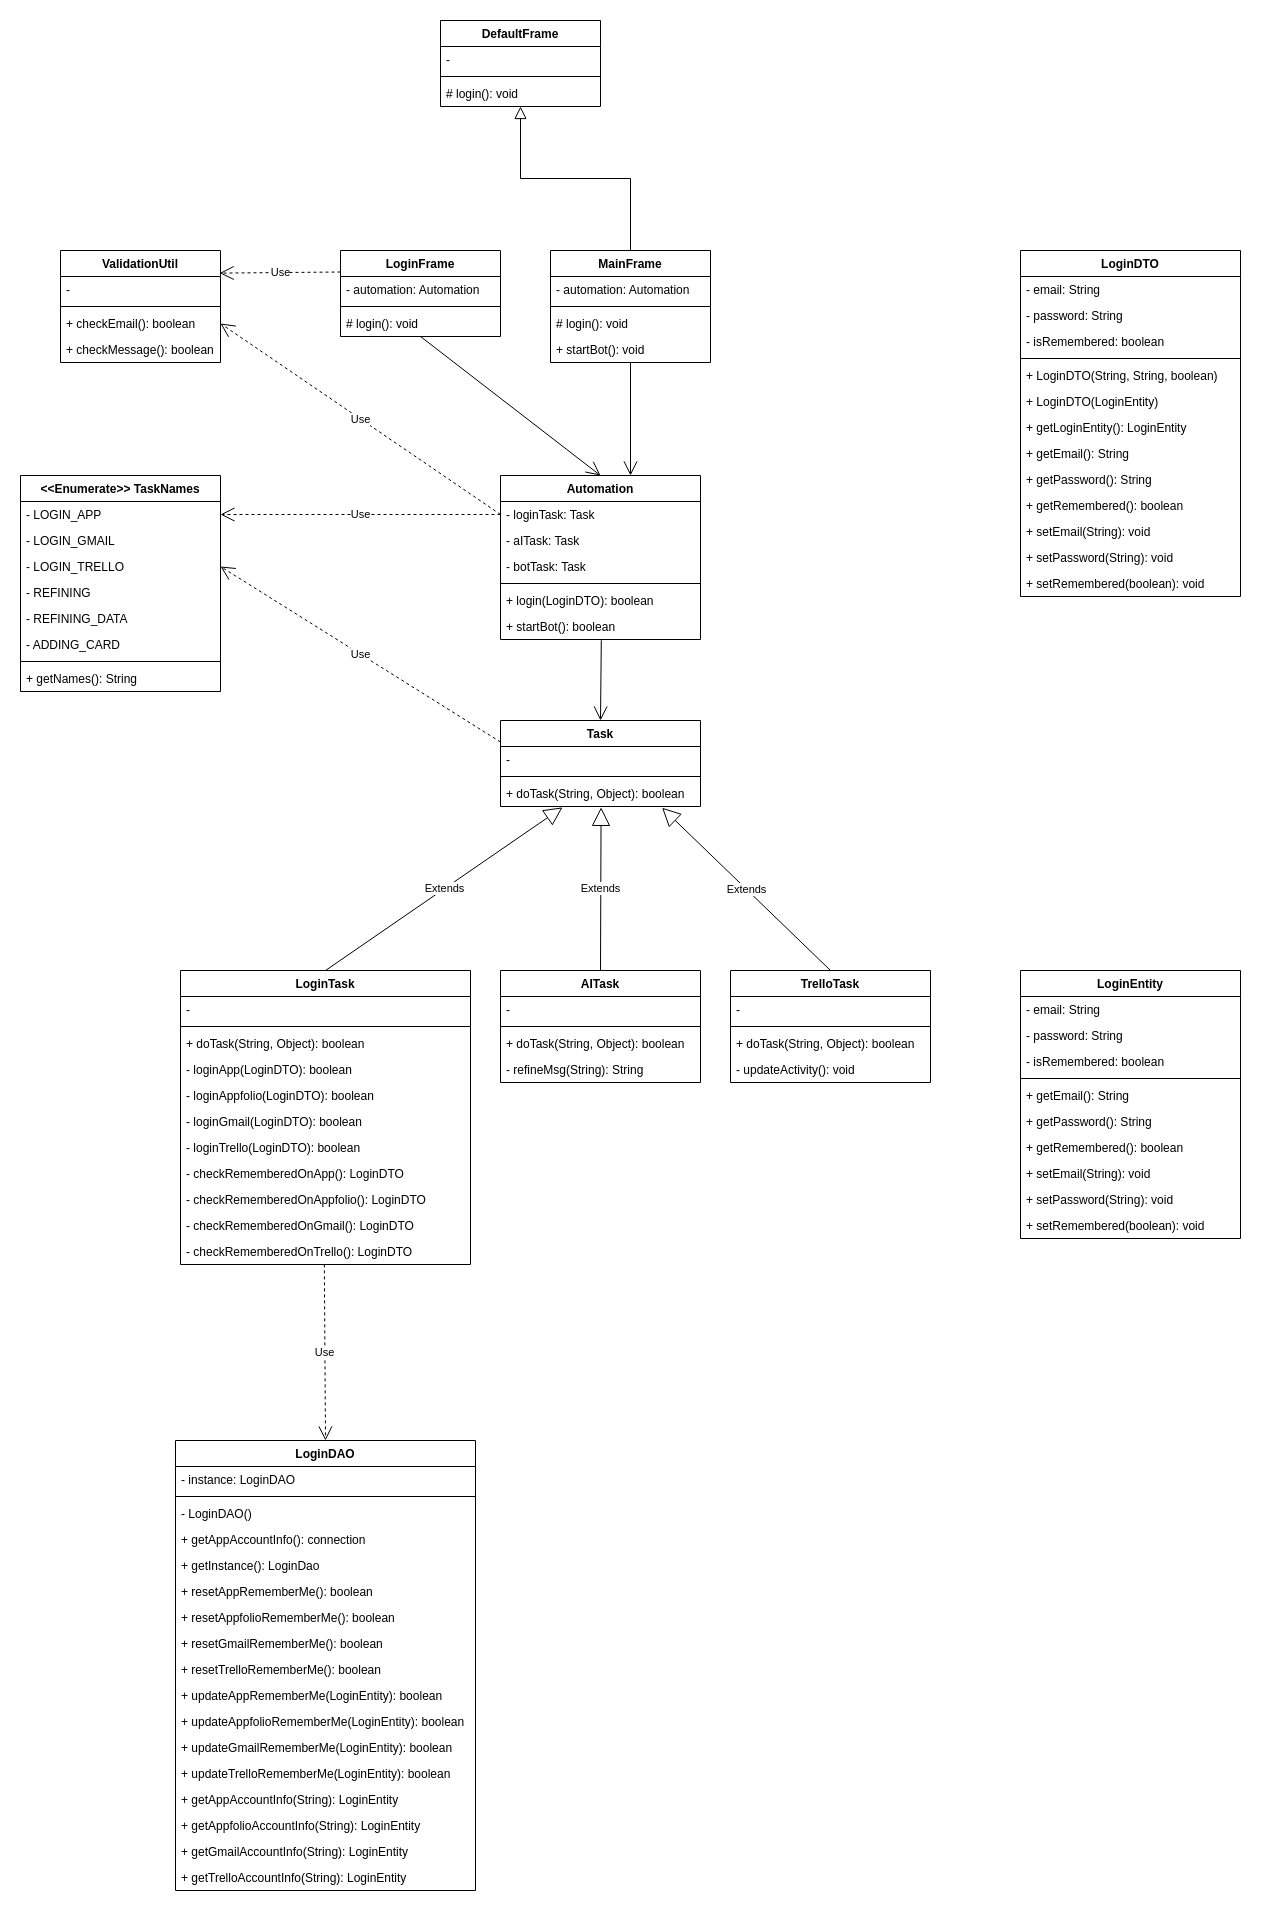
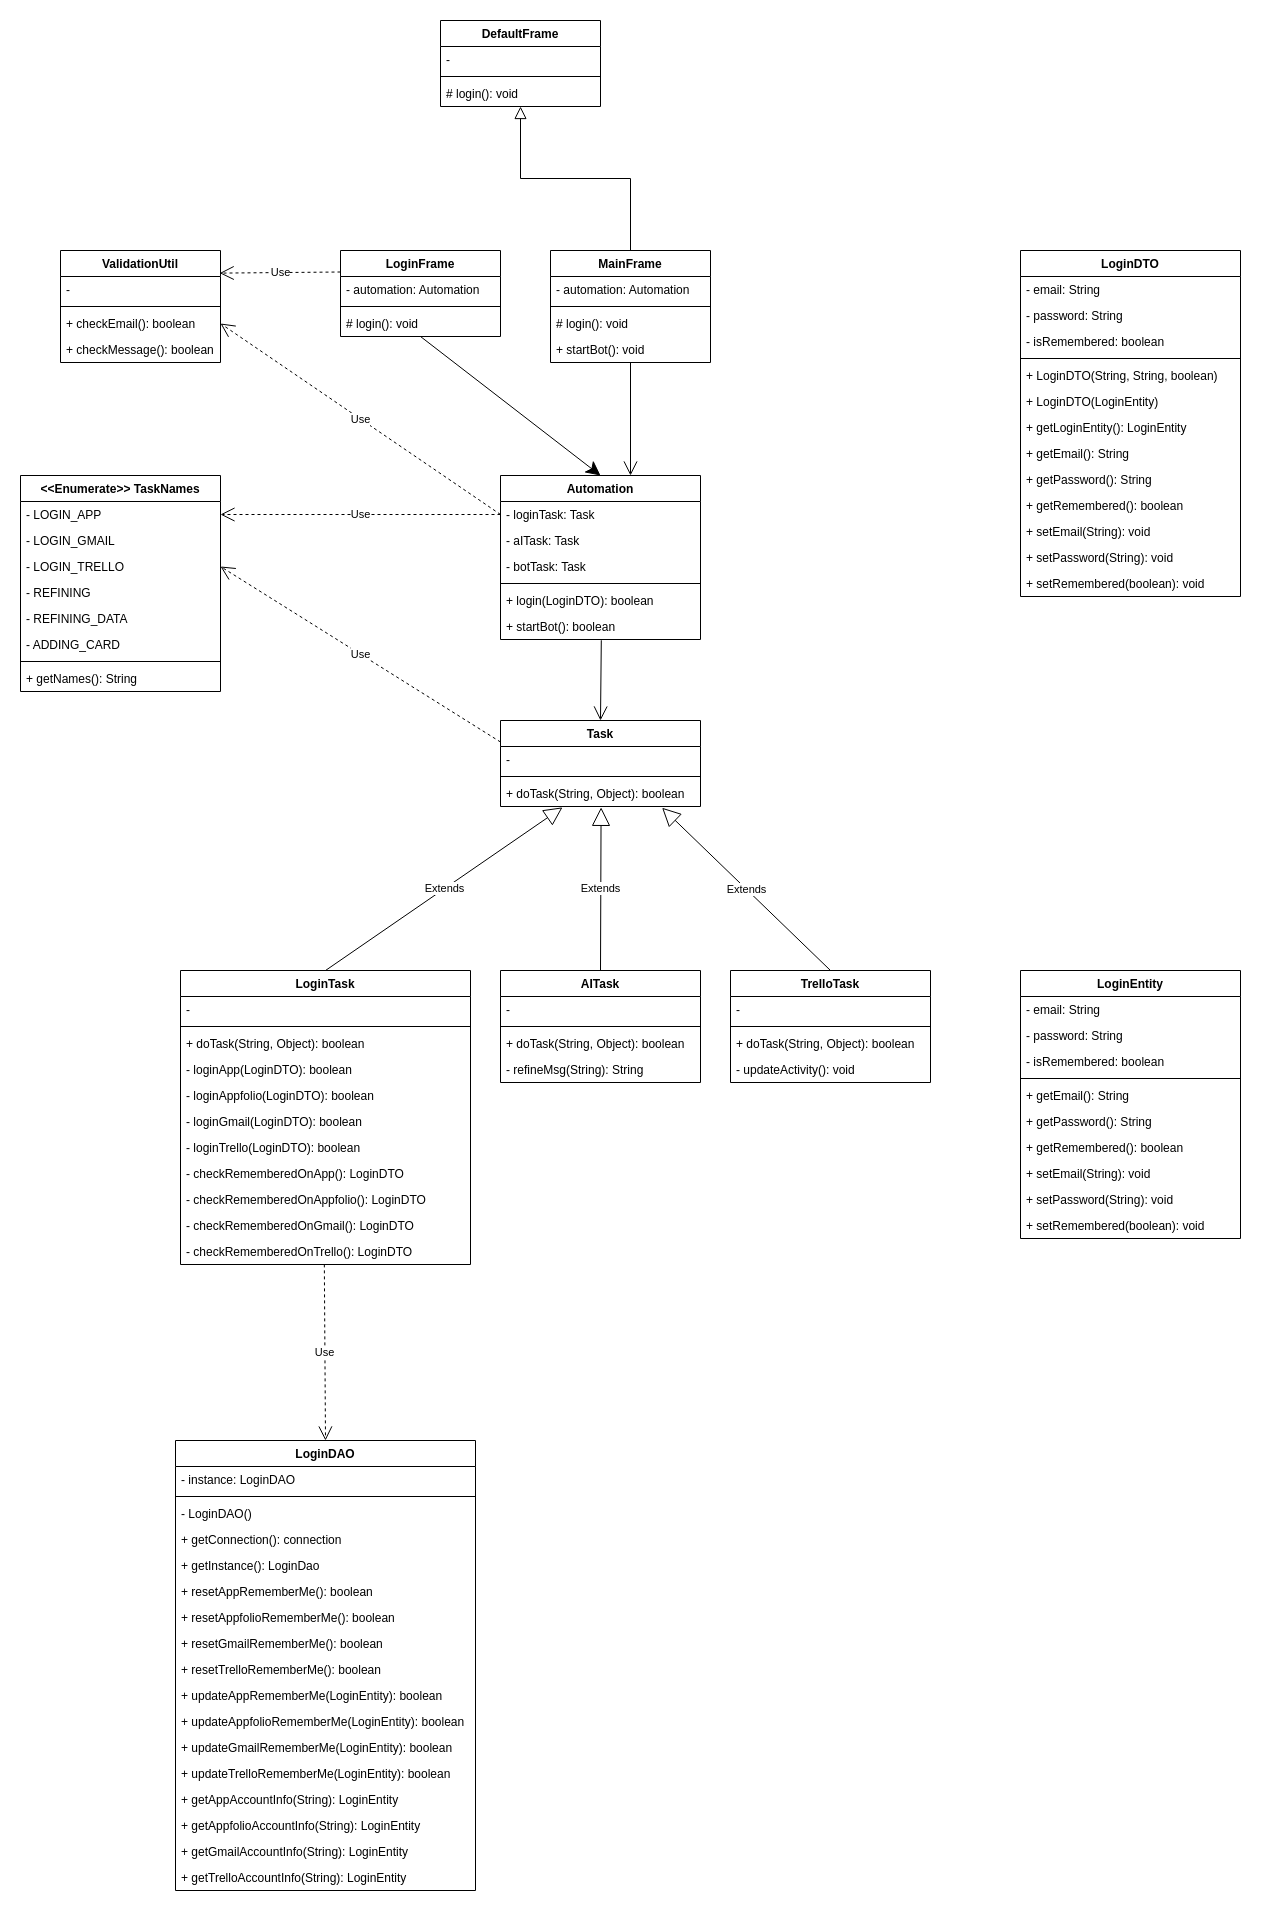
(594, 470) -> (590, 468)
(286, 1540) -> (271, 1540)
